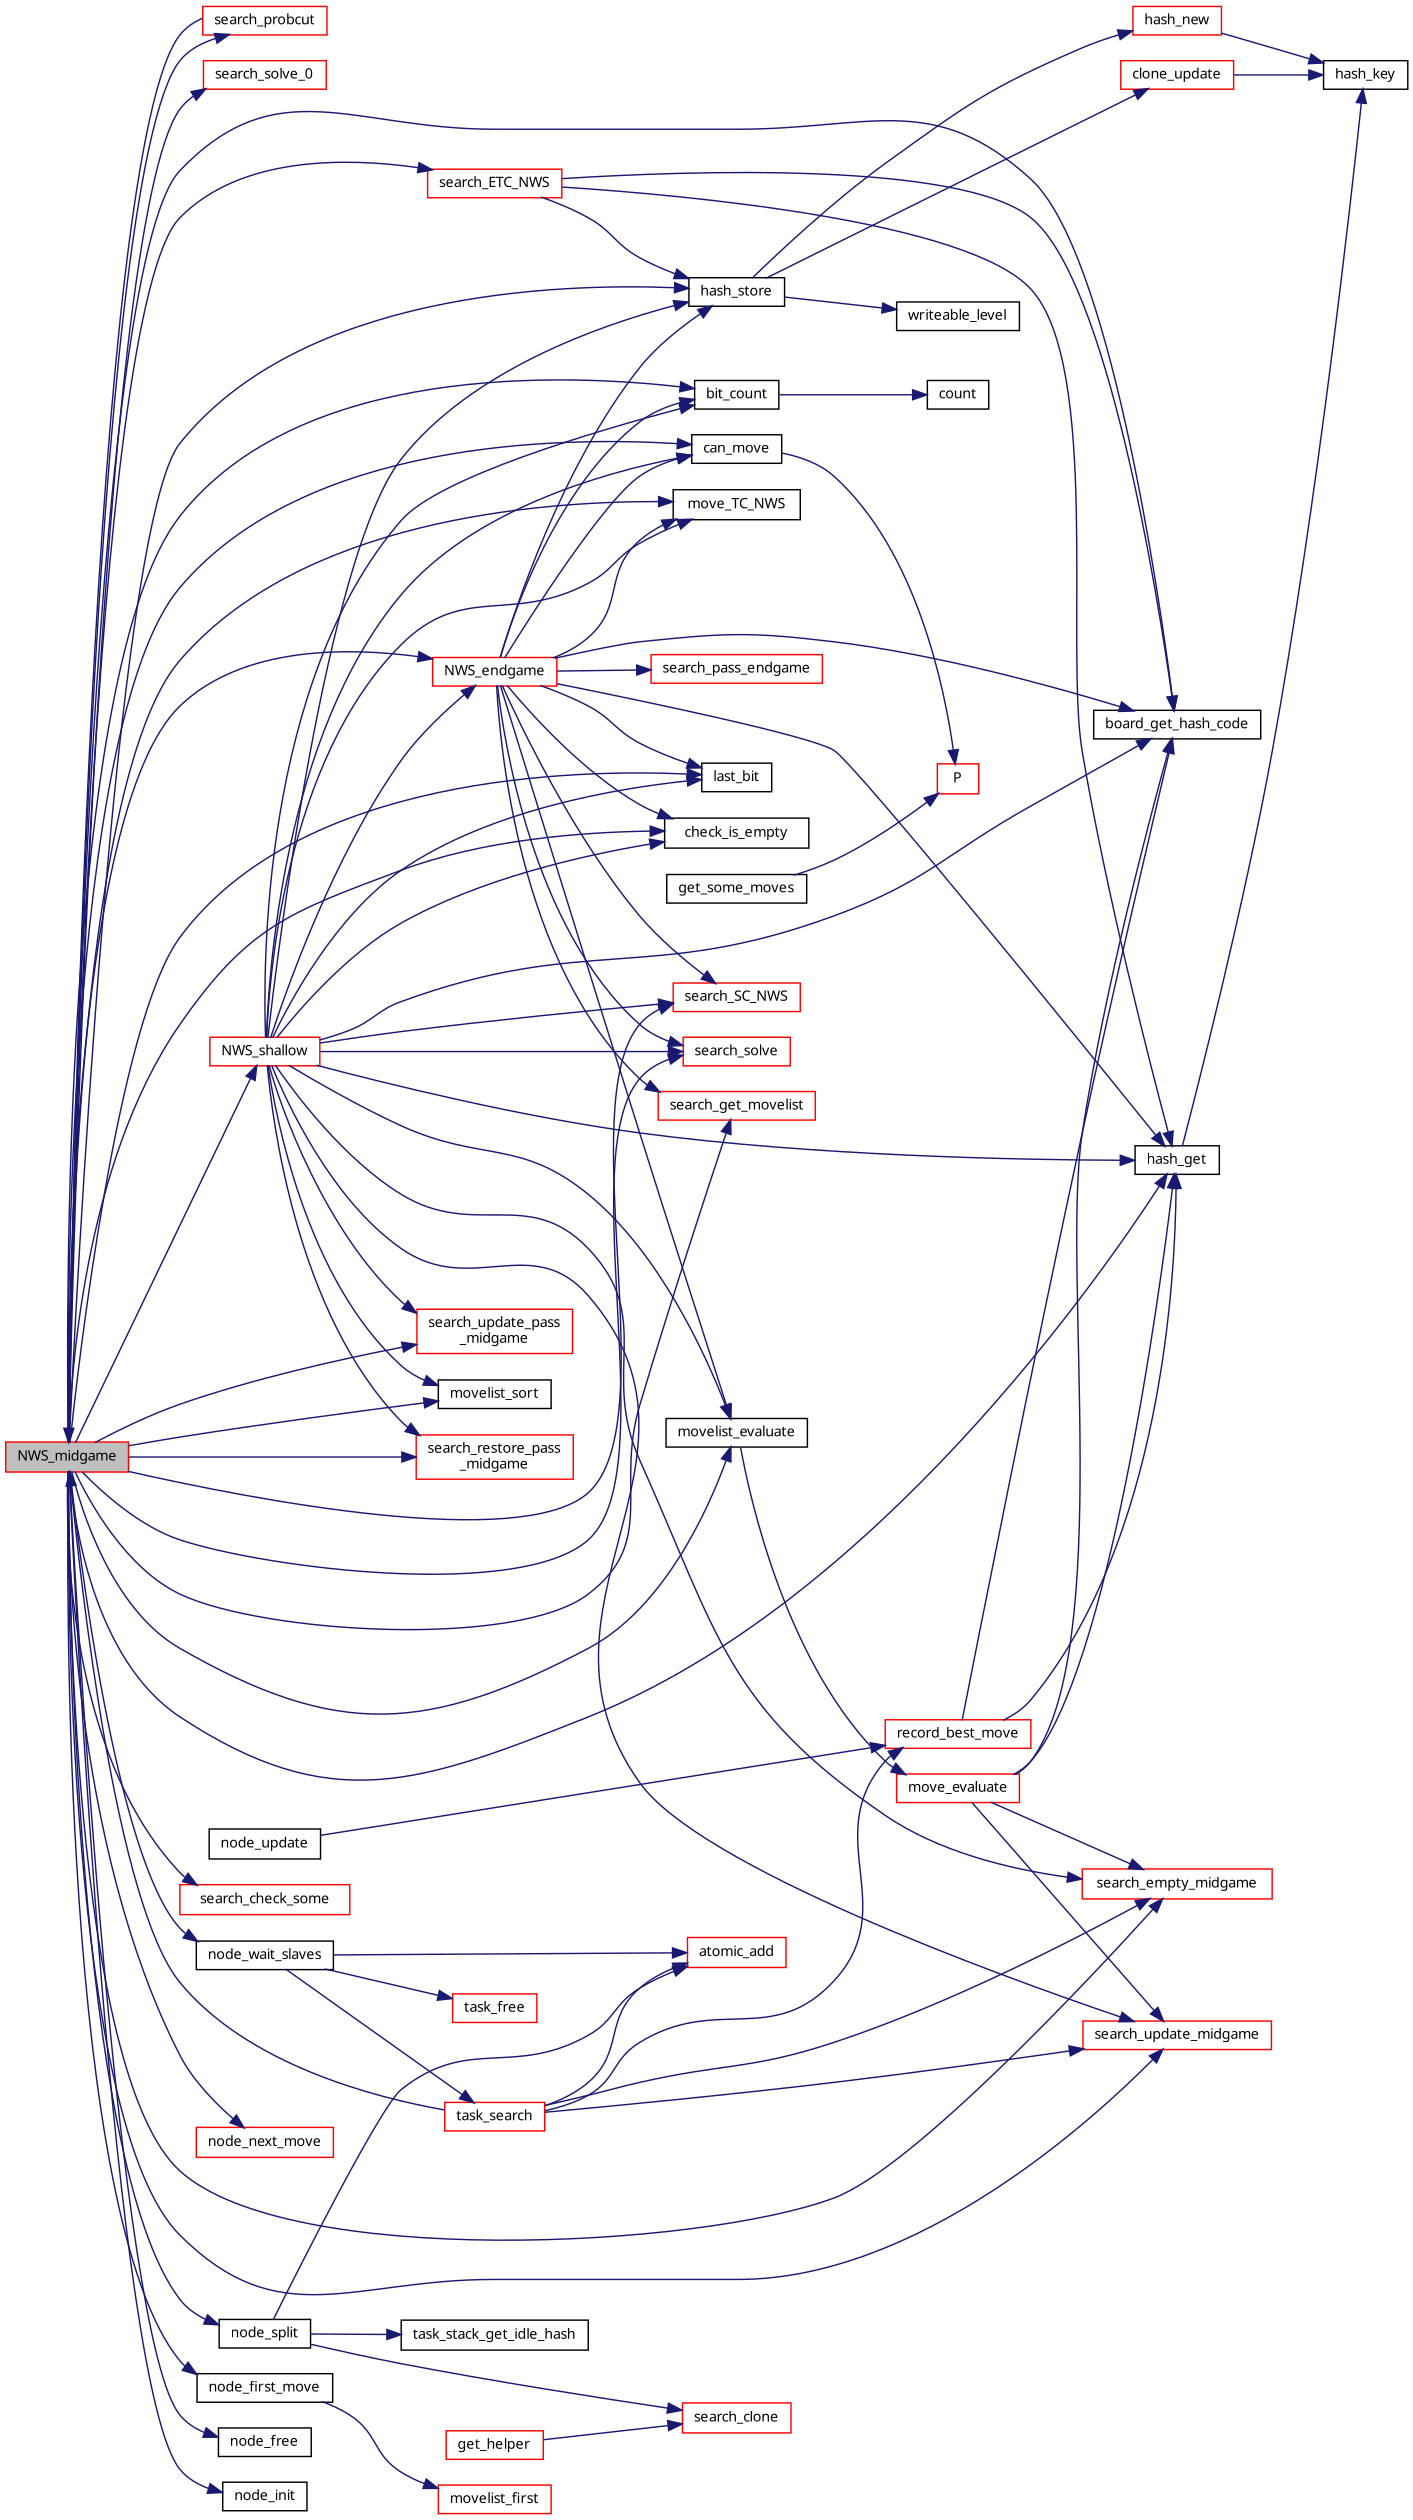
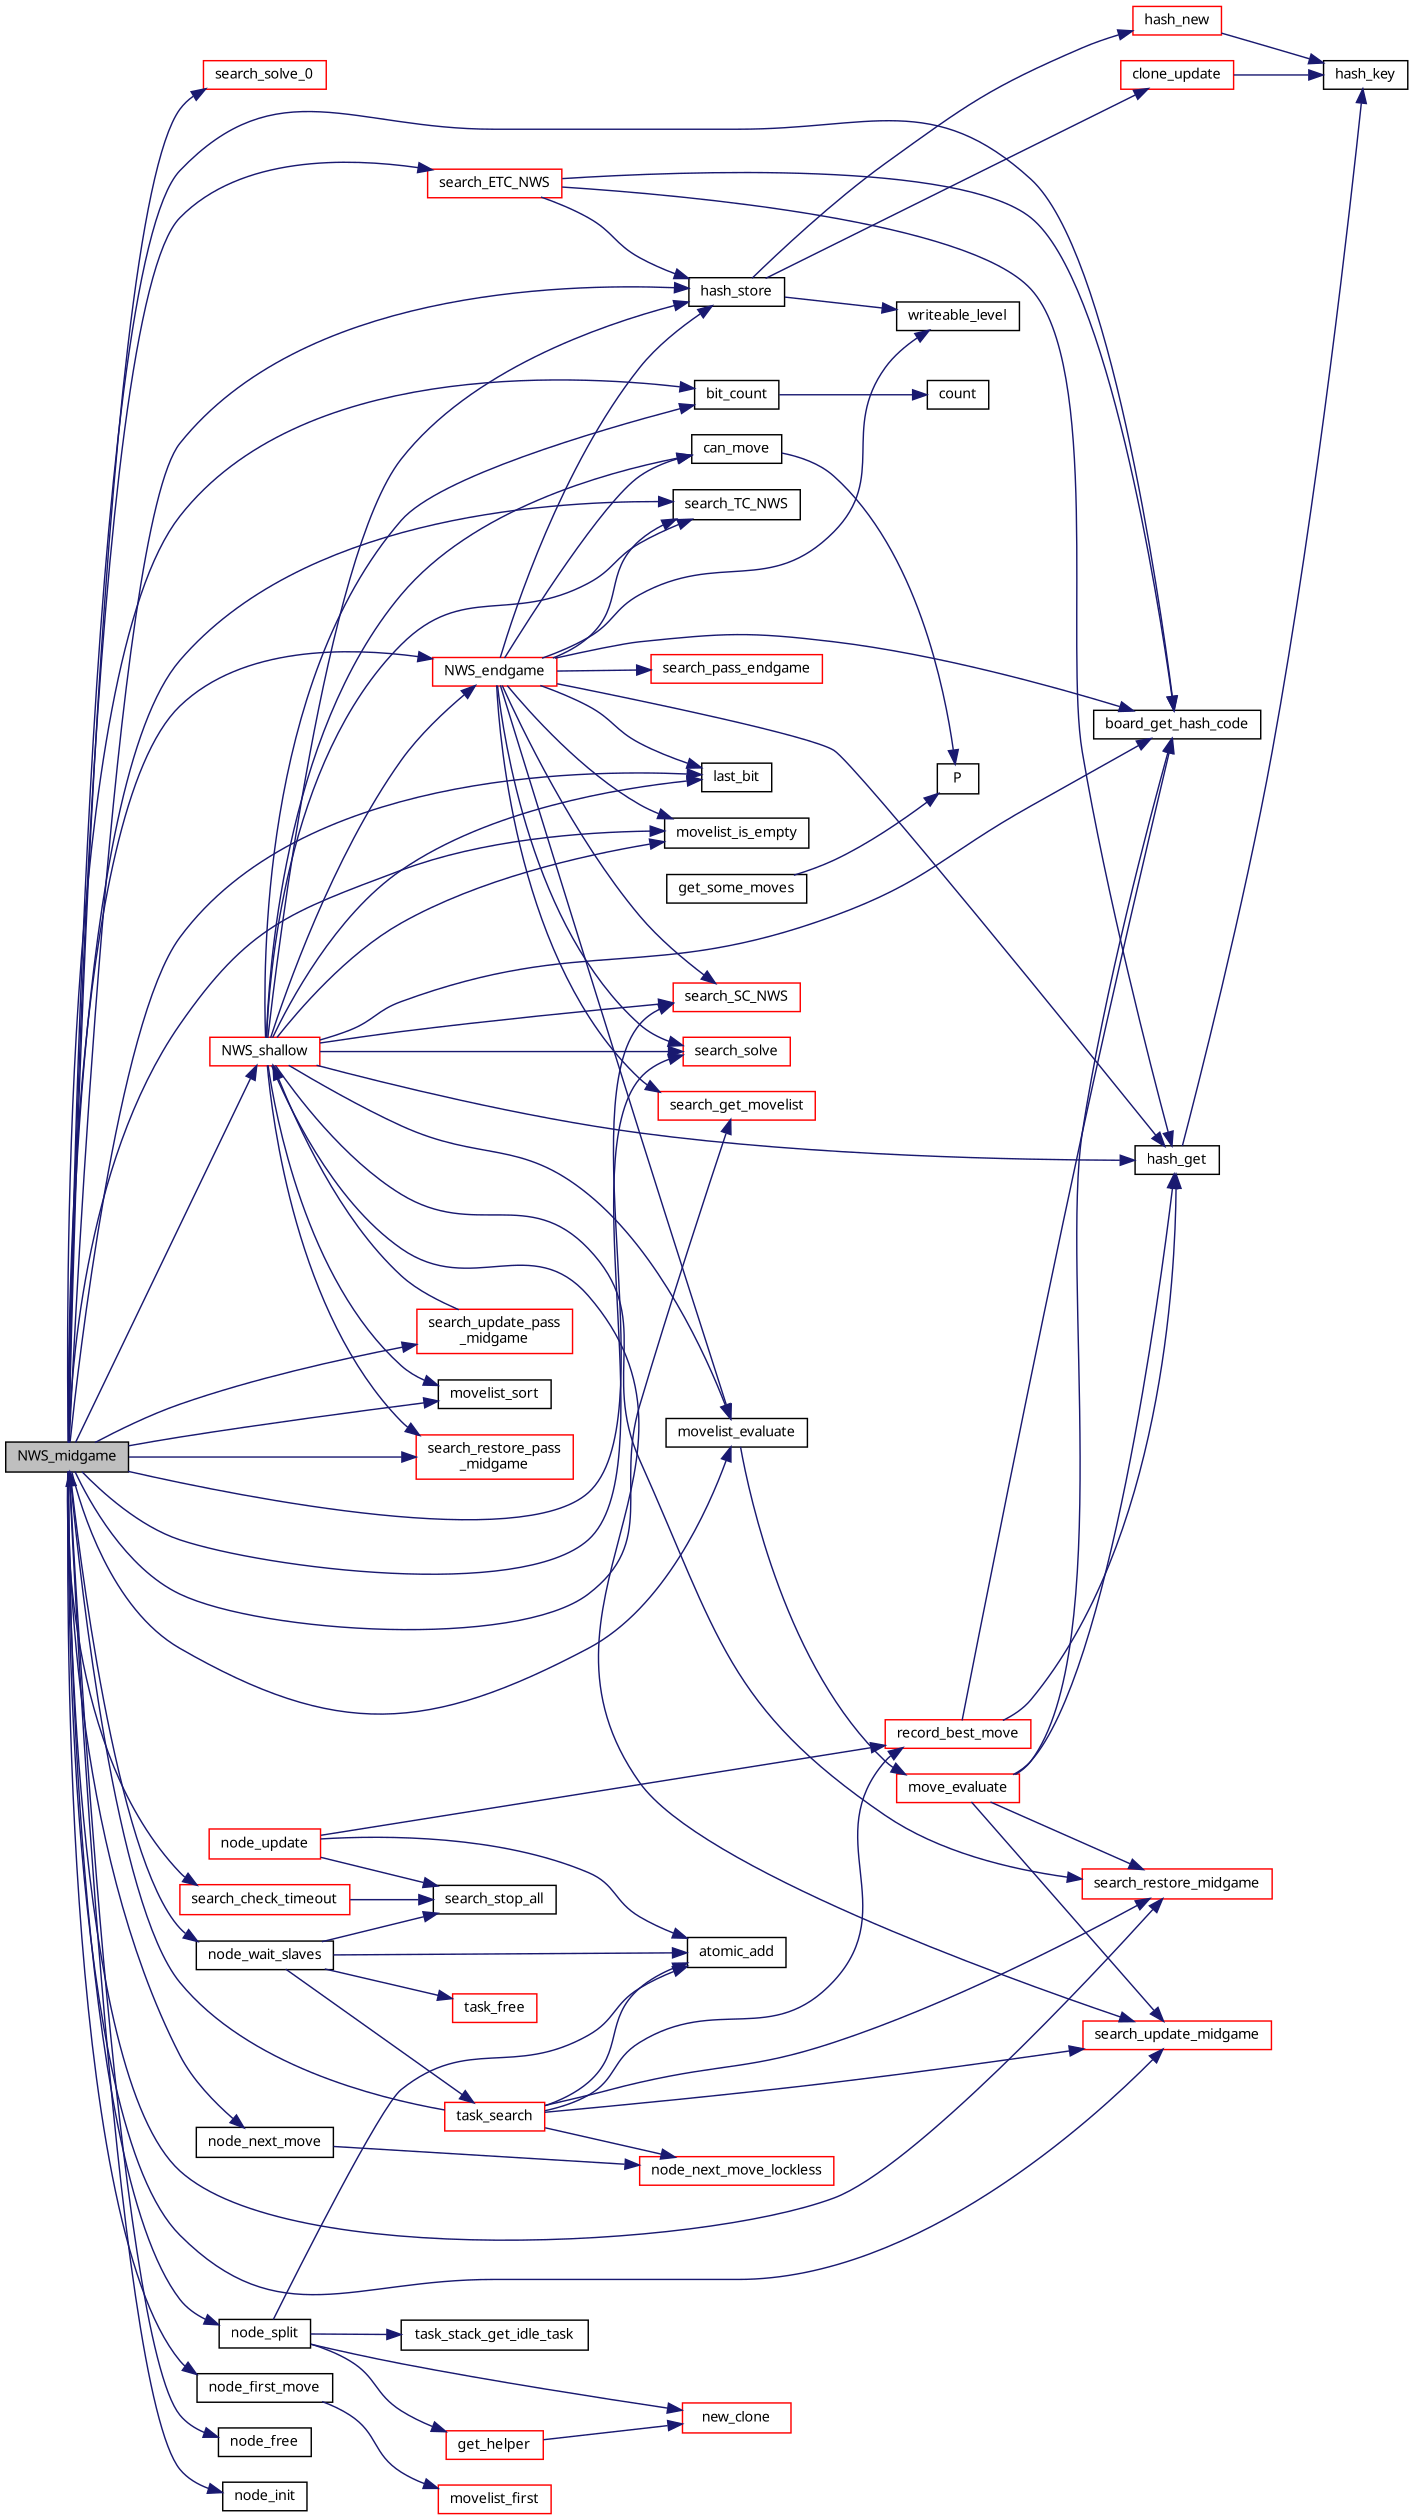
(265, 21) -> none
(592, 470) -> (790, 561)
(737, 505) -> (737, 505)
(138, 675) -> none
(958, 779) -> (958, 779)
(737, 833) -> (737, 833)
(322, 1194) -> (348, 1212)
(67, 1457) -> (67, 1457)
(625, 1699) -> none
(265, 1844) -> (265, 1844)
none -> (509, 1849)
(1177, 1884) -> (1177, 1884)
(265, 1900) -> (265, 1900)
none -> (495, 1900)
(737, 1952) -> (737, 1952)
(265, 2142) -> (265, 2142)
none -> (737, 2171)
(495, 2335) -> (495, 2335)
none -> (373, 2383)
(737, 2418) -> (737, 2418)
